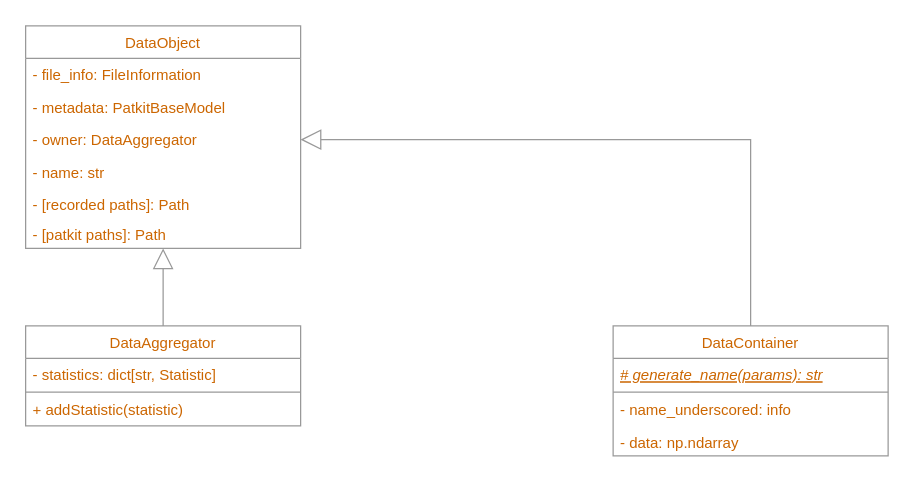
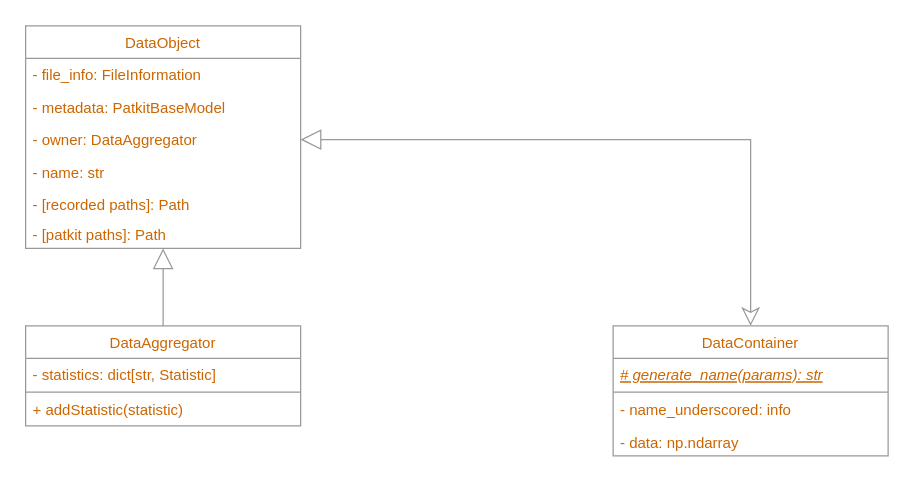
(751, 315) -> (751, 310)
